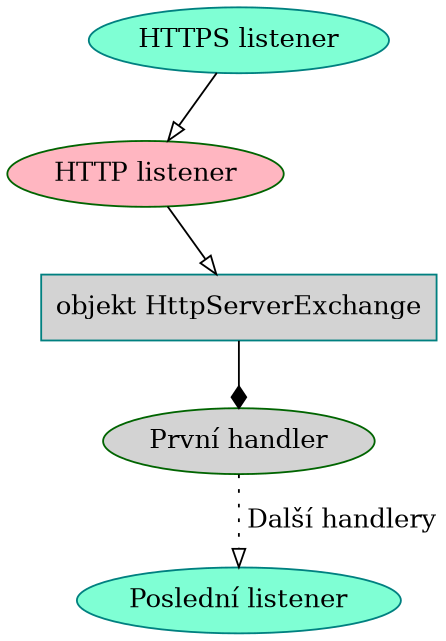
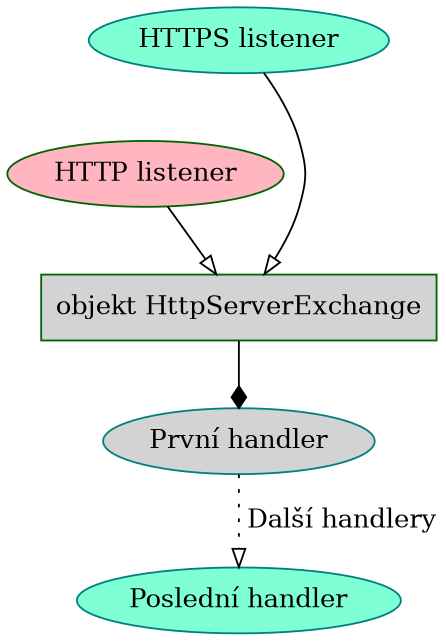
(198, 99) -> (304, 164)
(239, 308) -> (239, 308)
(239, 441) -> (239, 441)
(239, 600) -> (239, 600)
